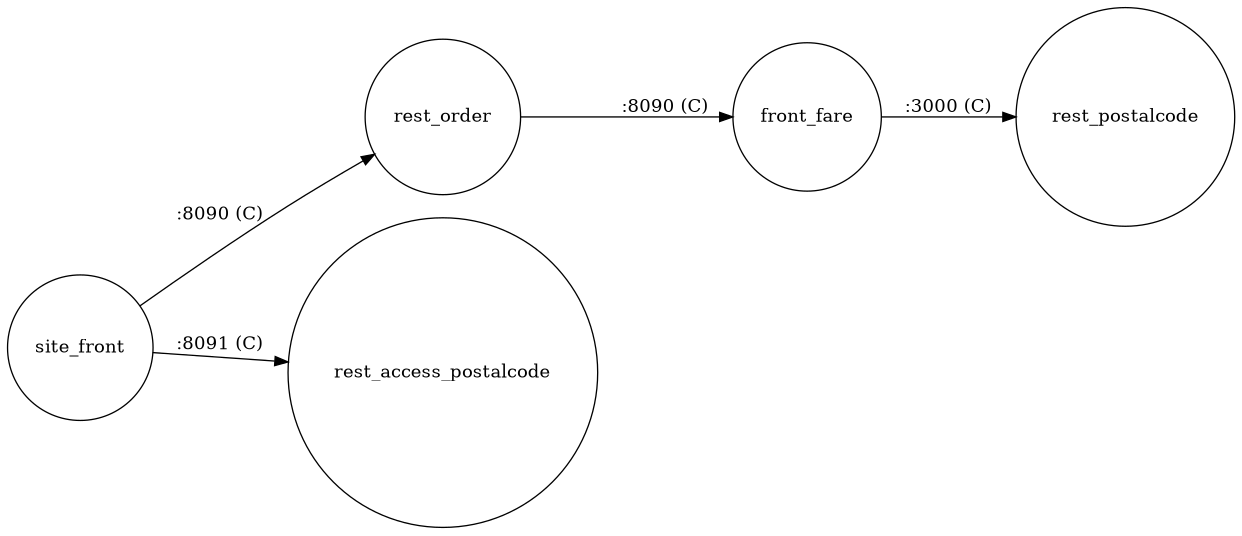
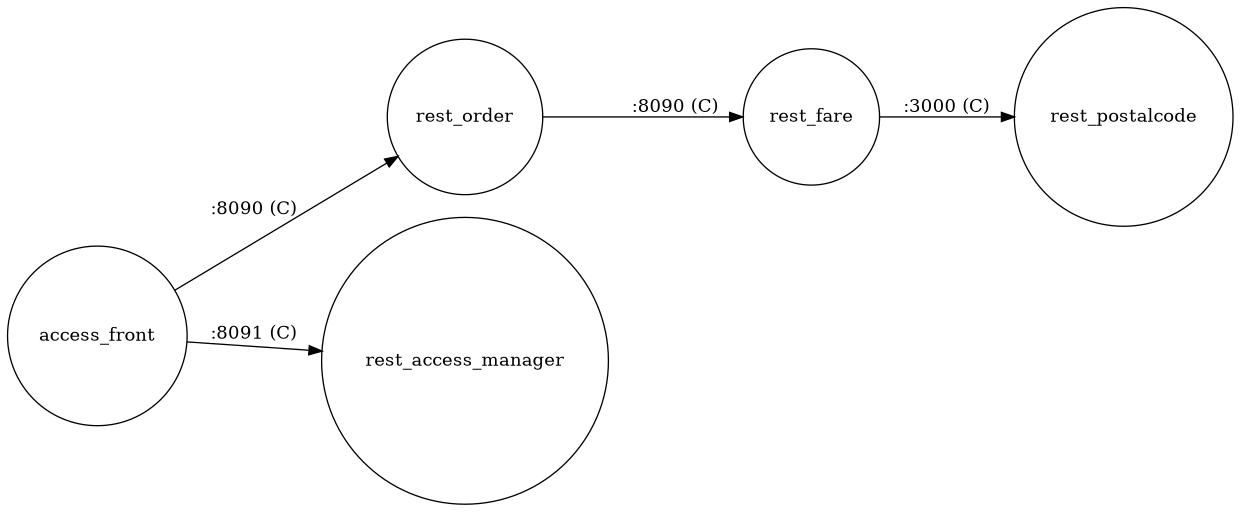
(807, 117) -> (811, 117)
(80, 348) -> (97, 336)
(443, 373) -> (465, 361)
